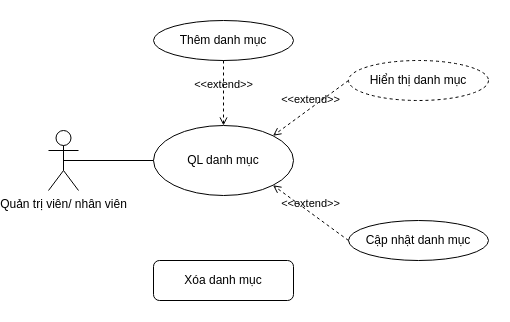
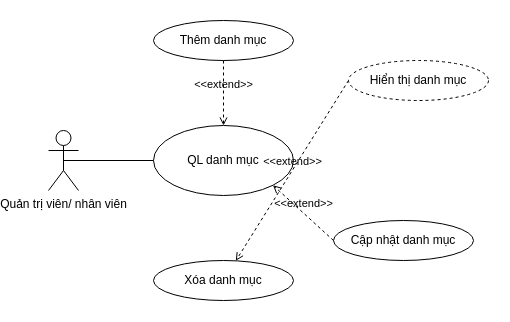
(312, 107) -> (293, 170)
(419, 241) -> (404, 241)
(224, 281) -> (224, 281)
